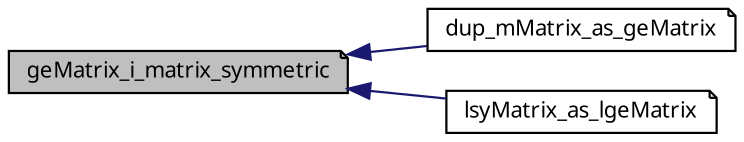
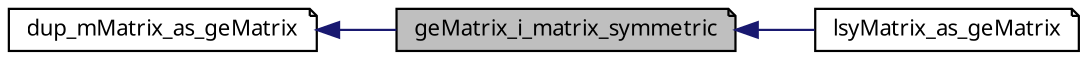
(399, 49) -> (368, 30)
(582, 112) -> (947, 30)
